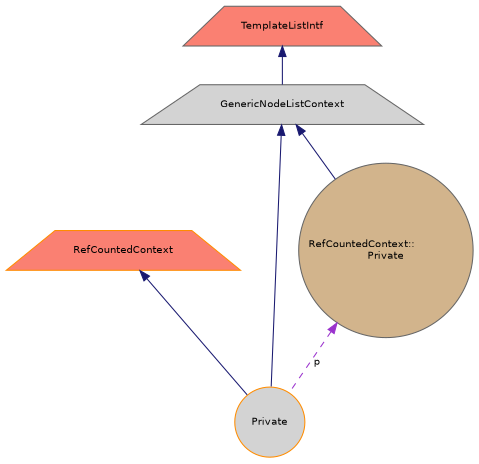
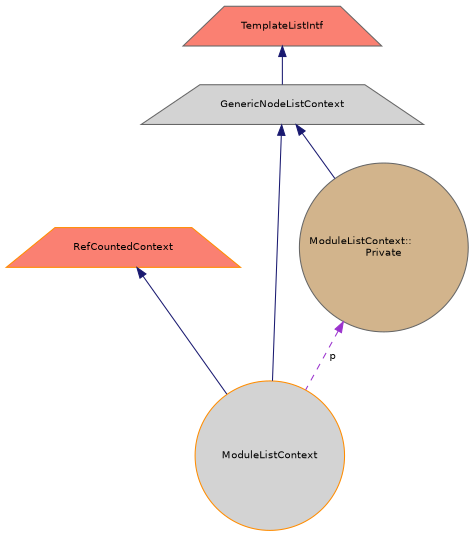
(386, 250) -> (384, 247)
(270, 422) -> (270, 456)
